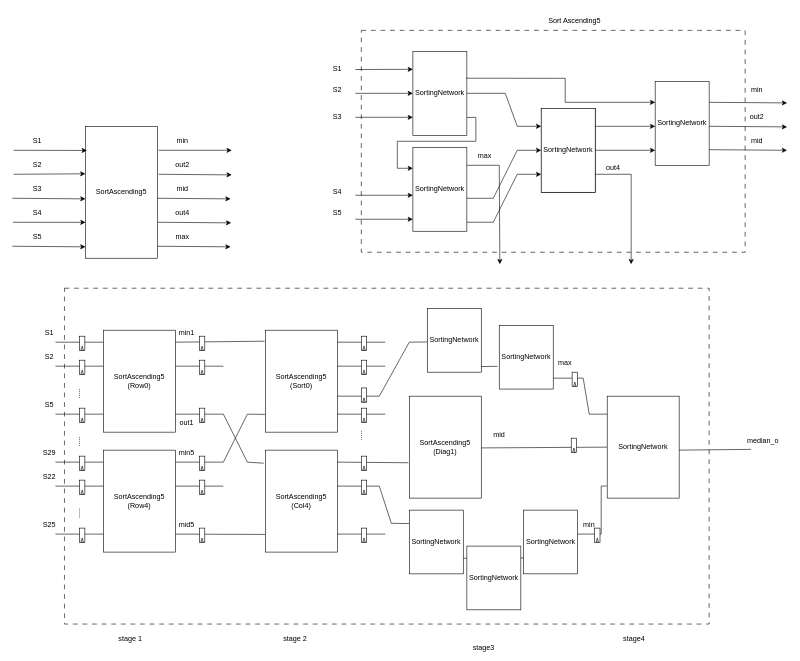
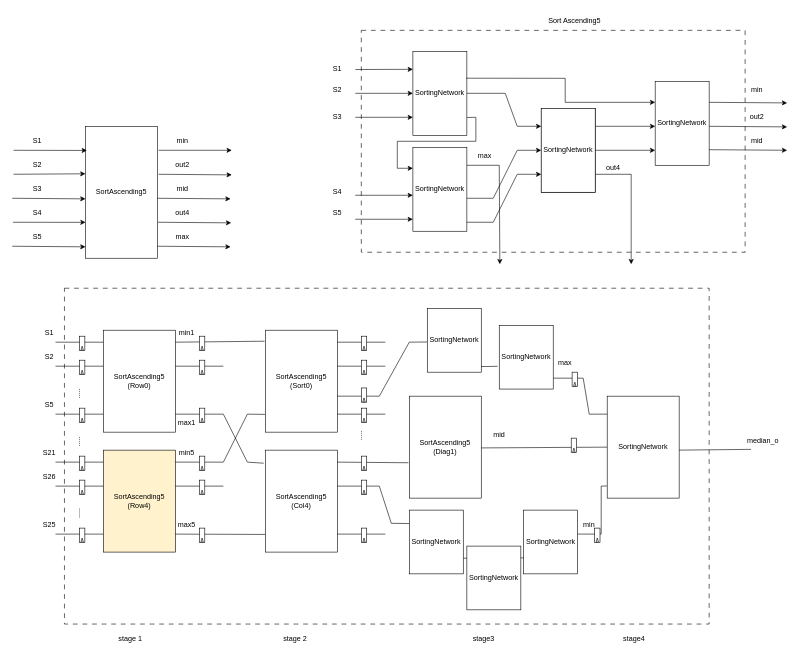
(187, 423) -> (187, 423)
(50, 453) -> (50, 453)
(50, 477) -> (50, 477)
(140, 501) -> (140, 501)
(187, 525) -> (187, 525)
(485, 648) -> (485, 639)
